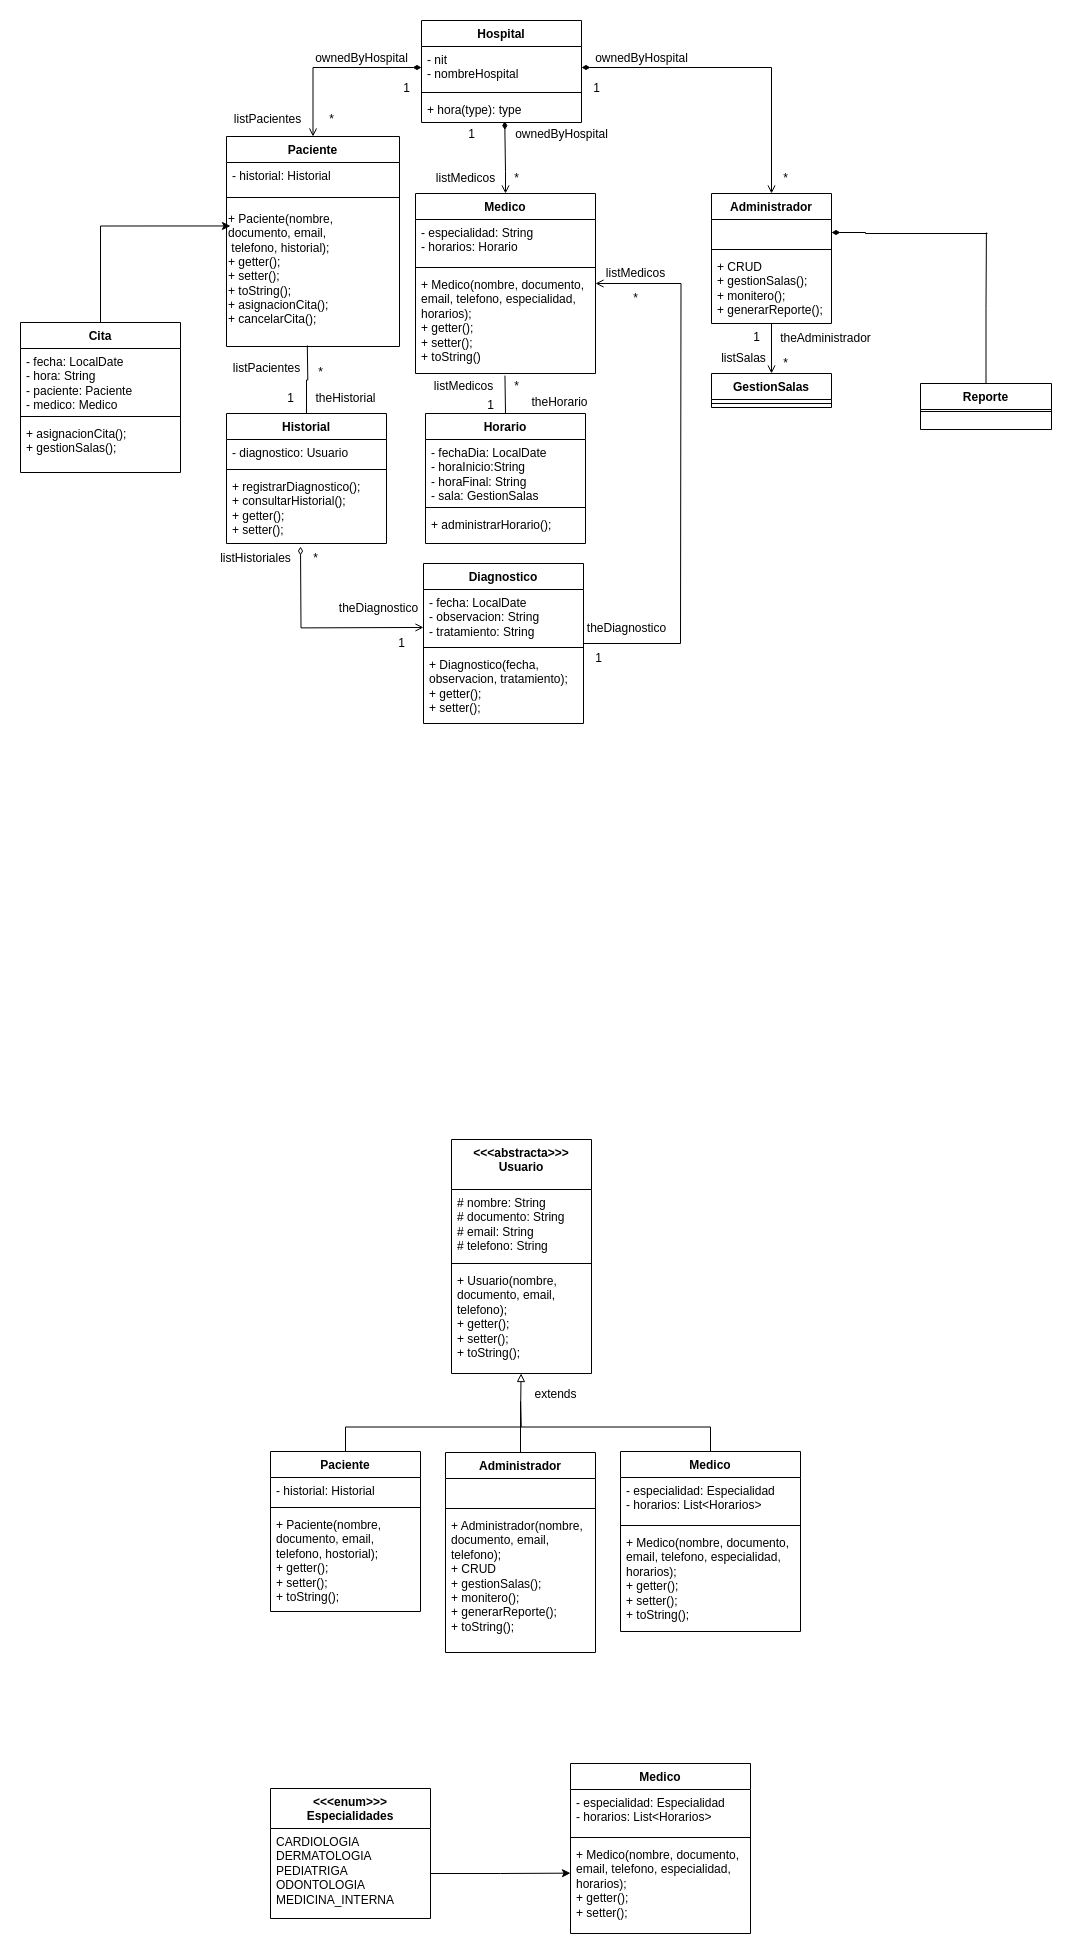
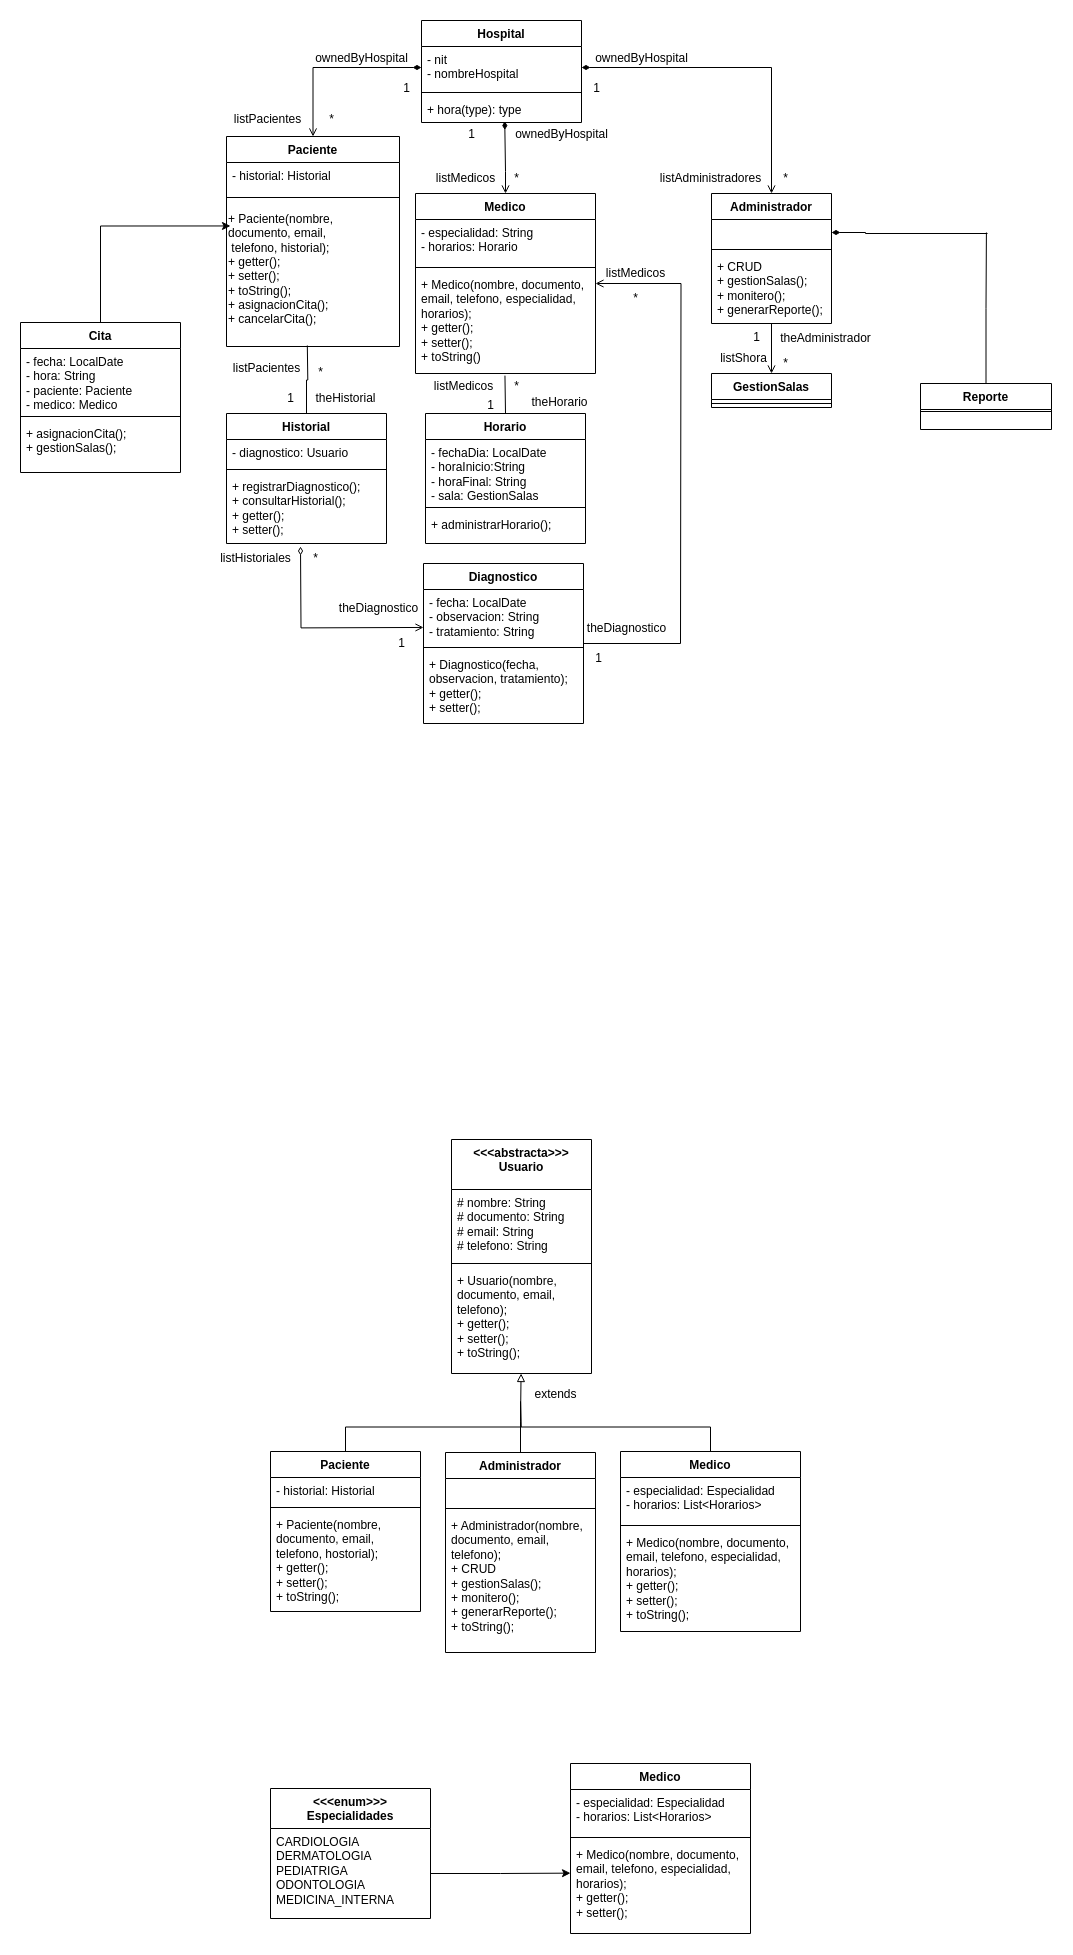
none -> (711, 179)
(744, 359) -> (744, 359)
